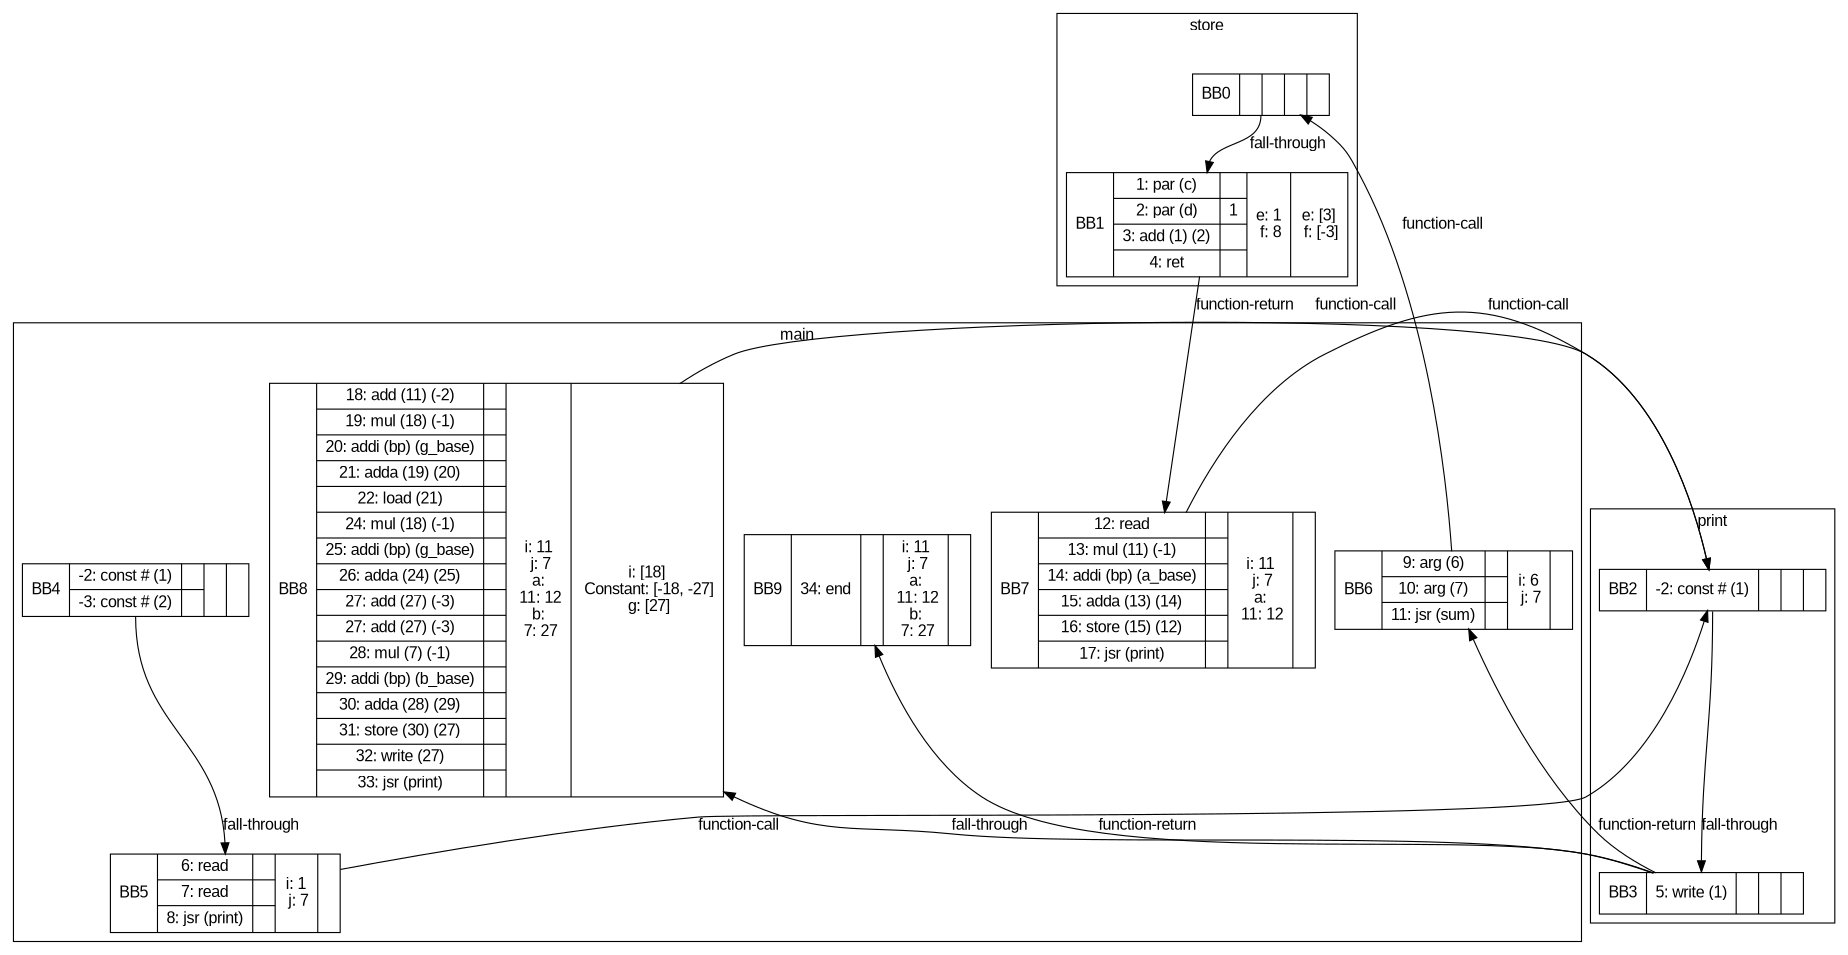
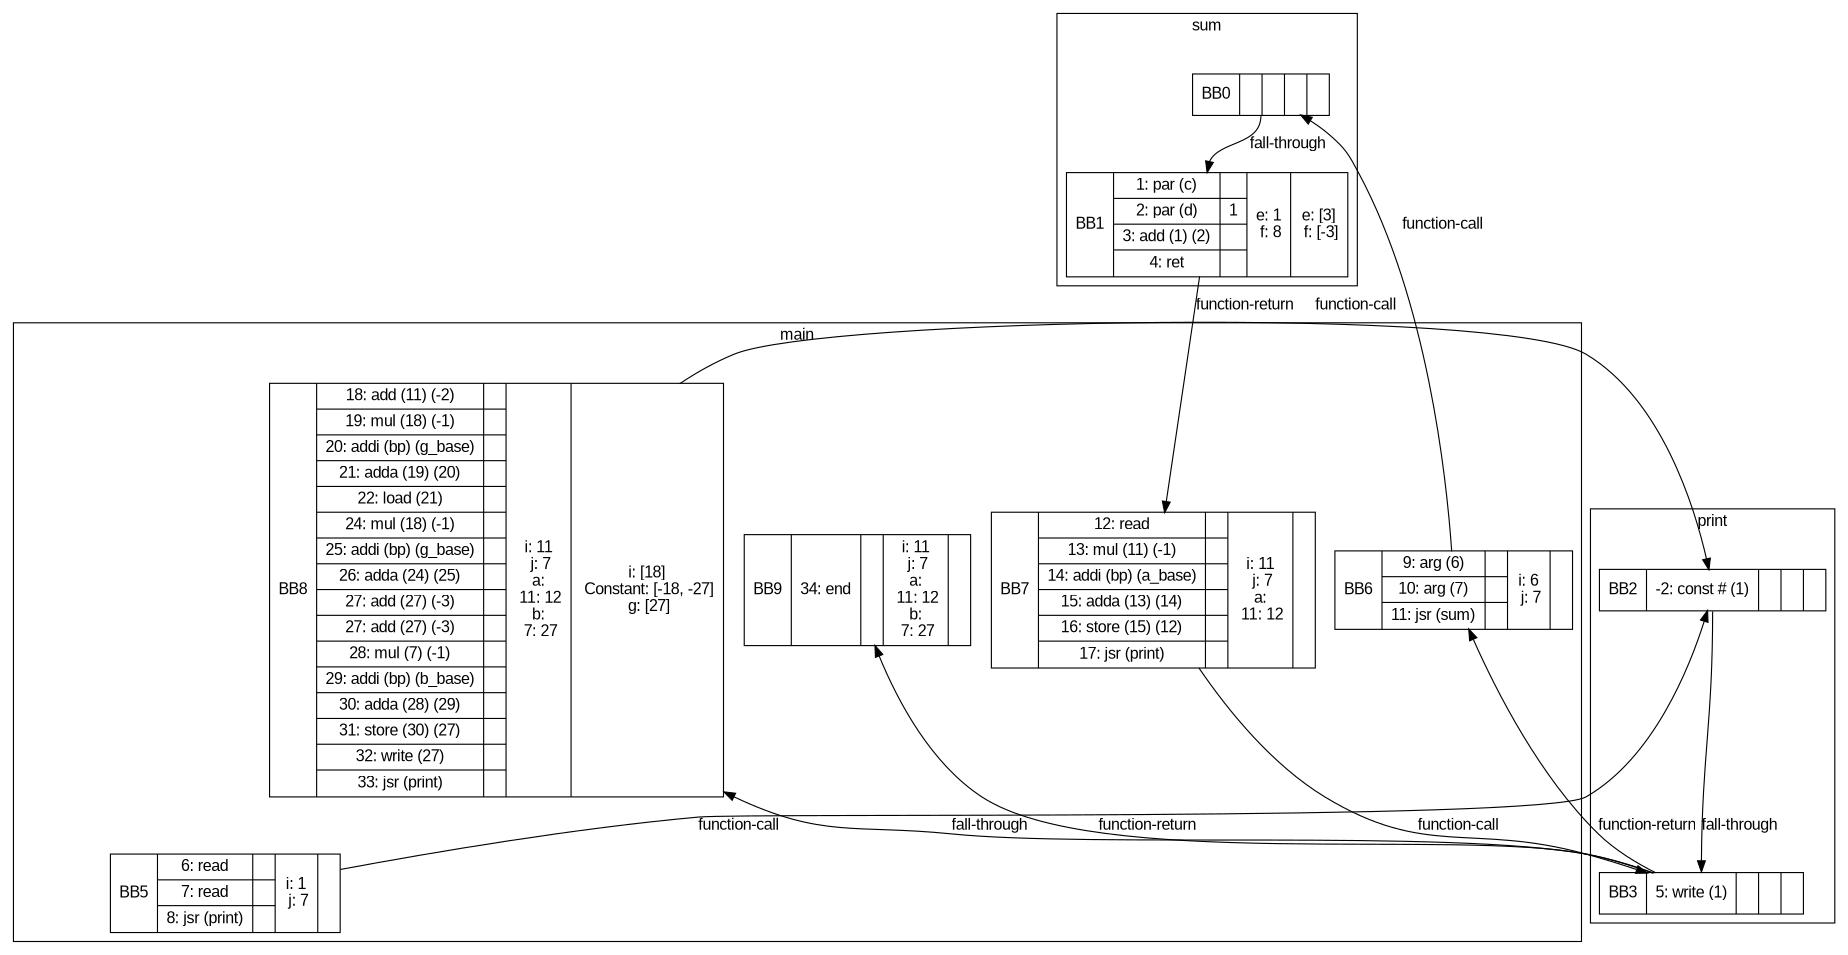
(1207, 26) -> (1207, 26)
(1470, 313) -> (1389, 826)
(136, 590) -> none
